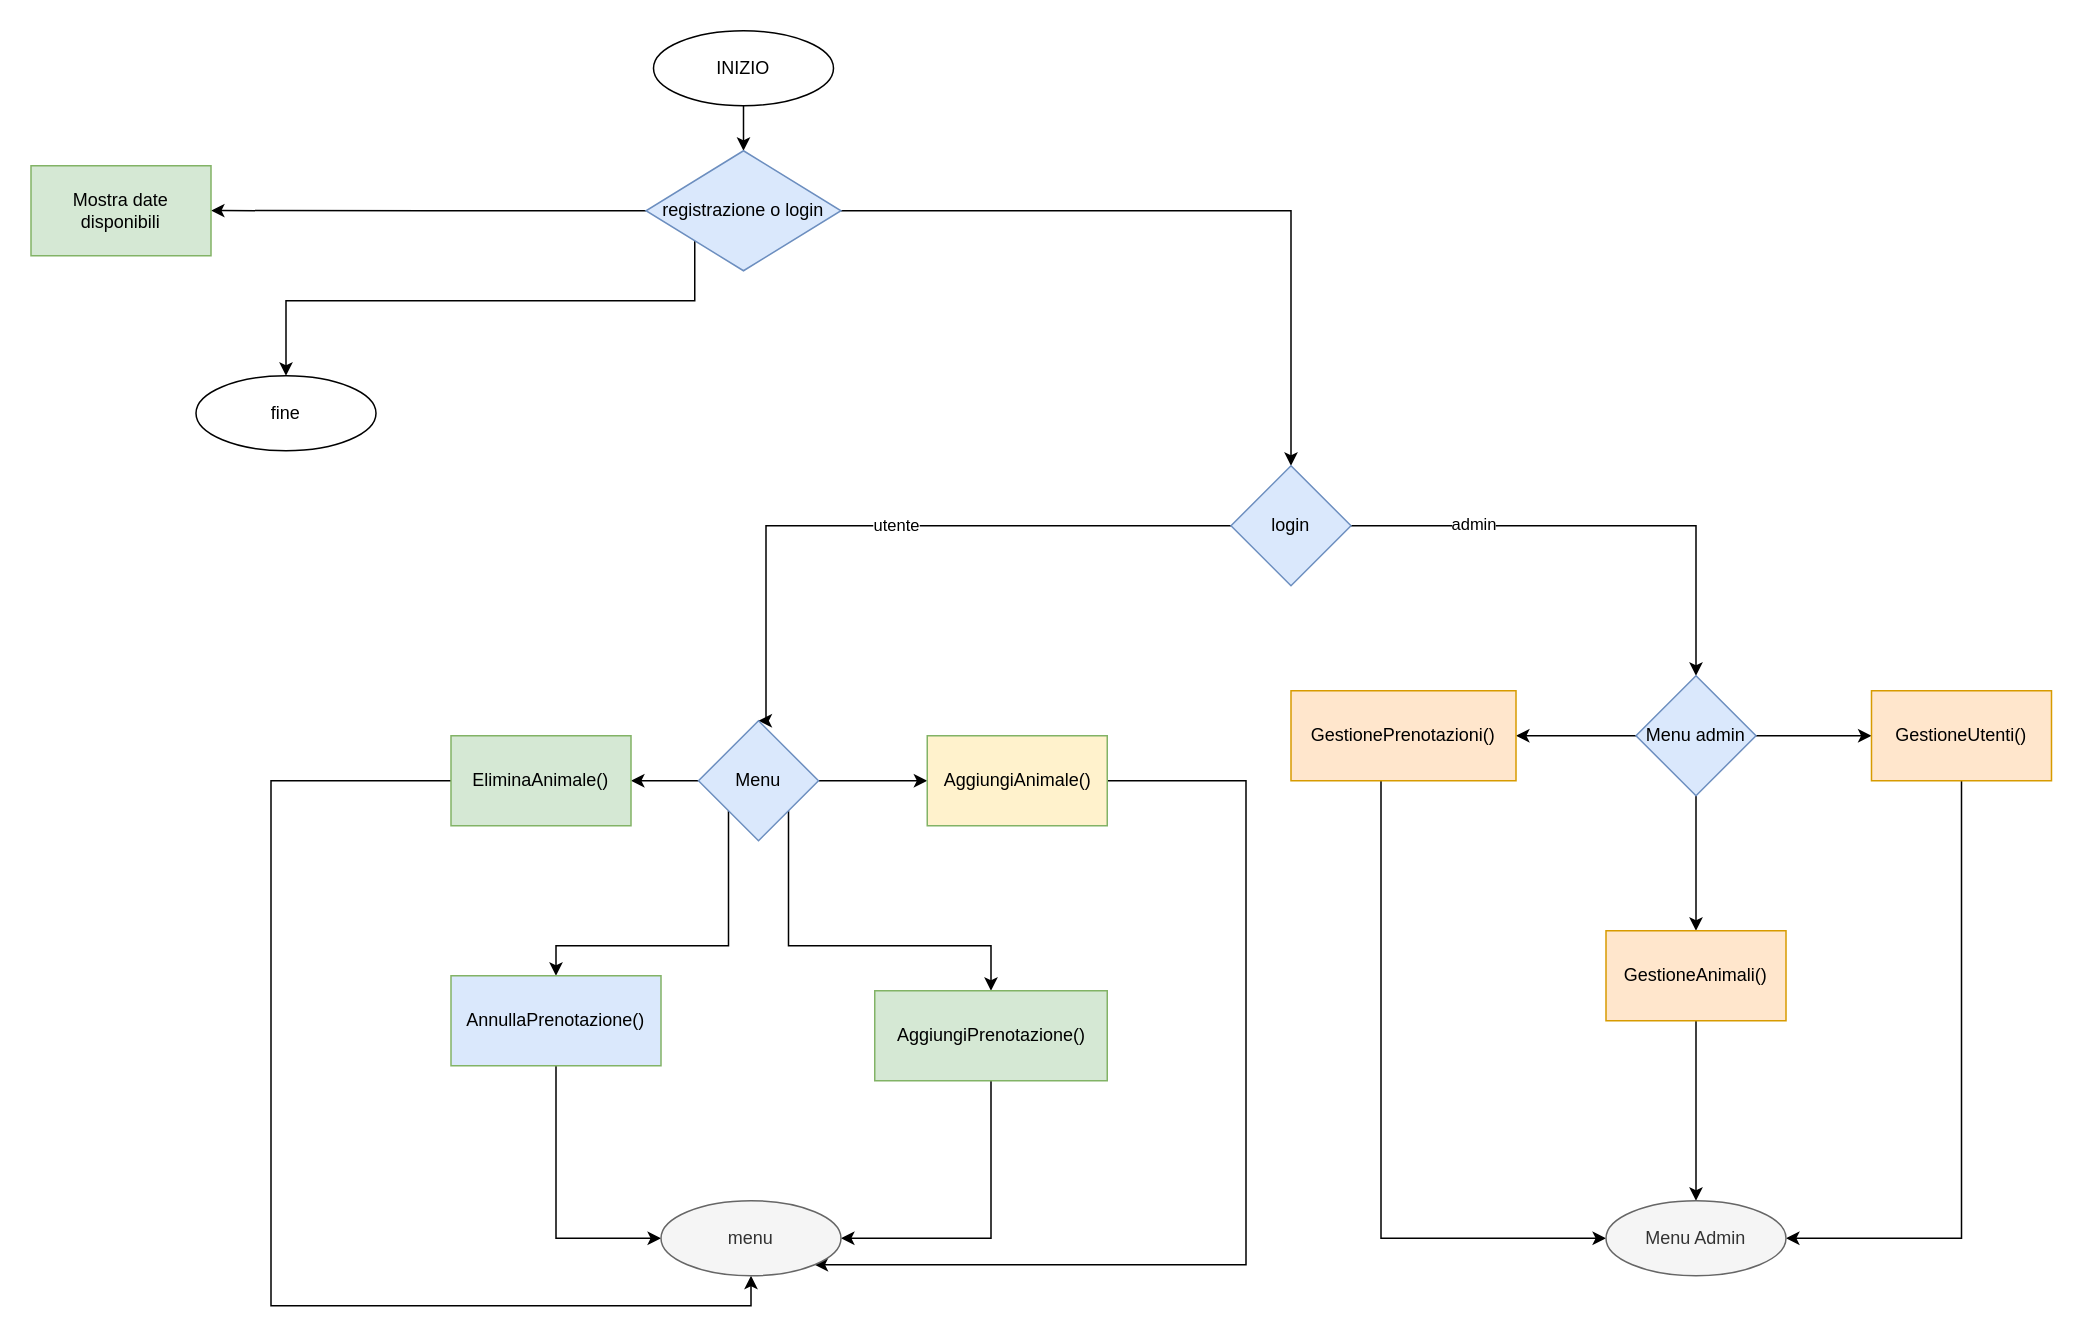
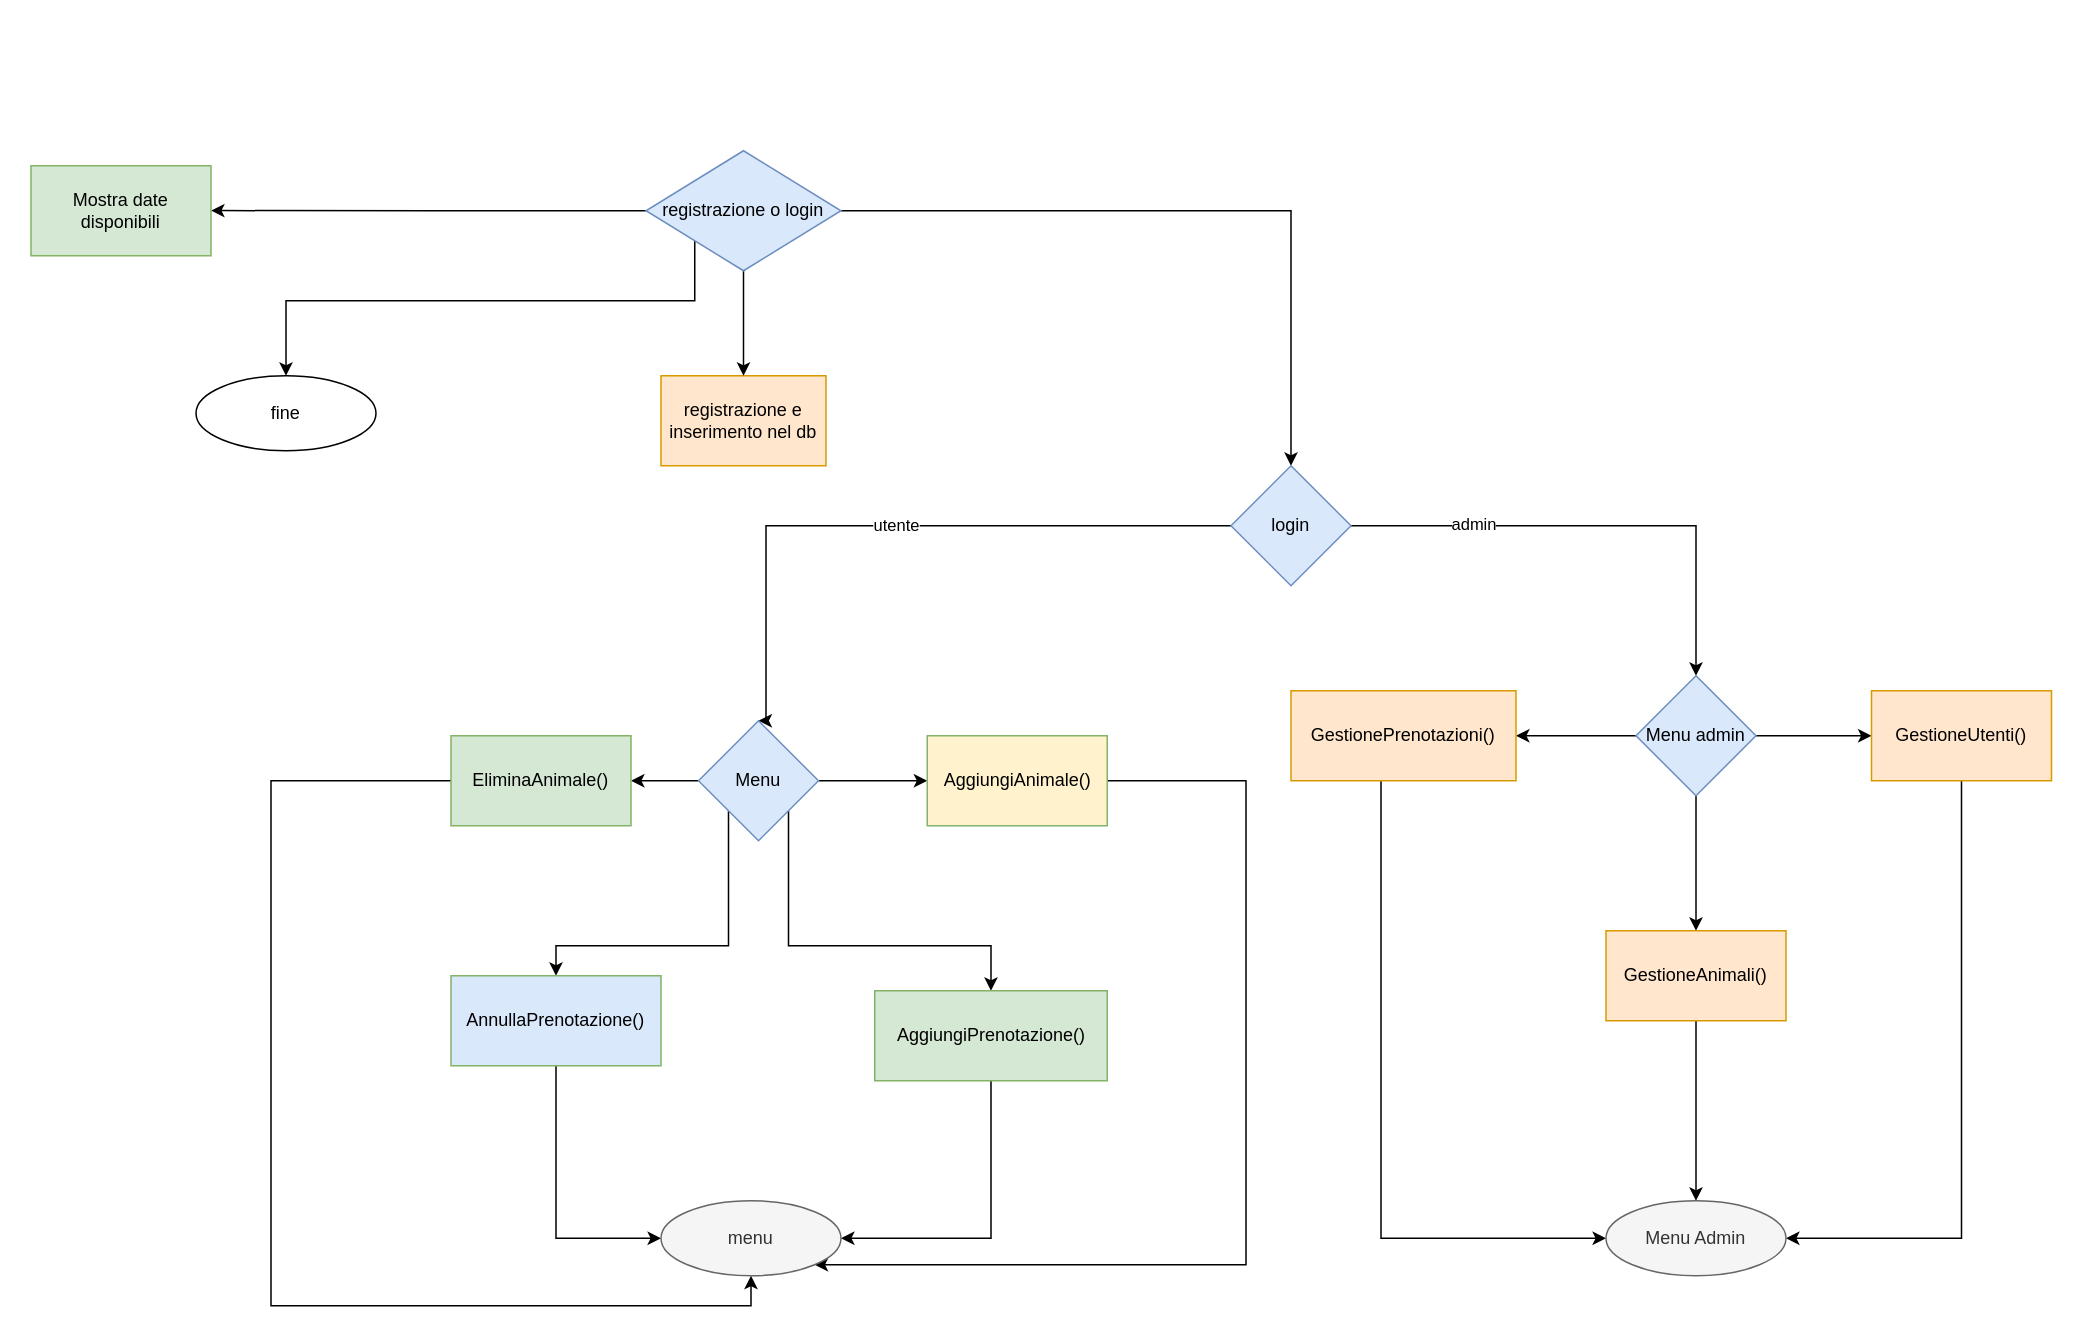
(743, 68) -> none
(743, 123) -> none
none -> (743, 318)
none -> (743, 421)
